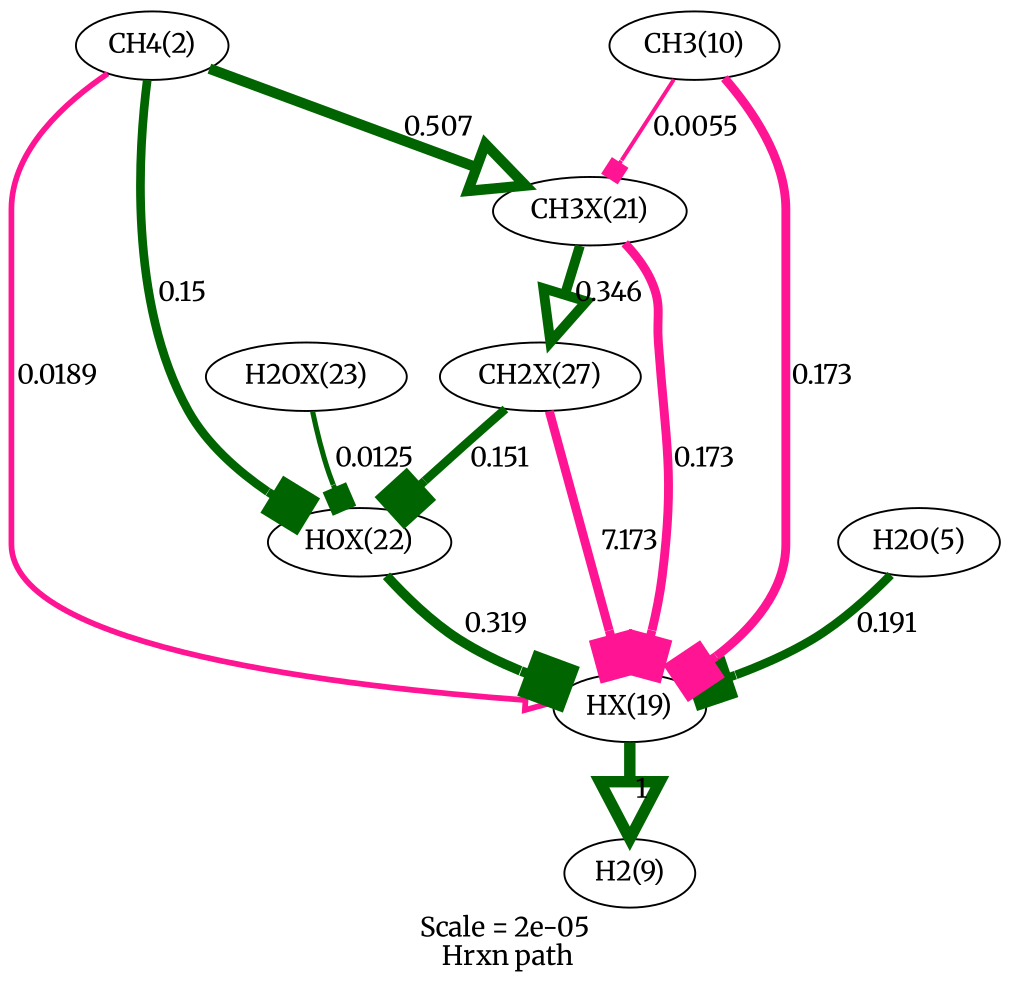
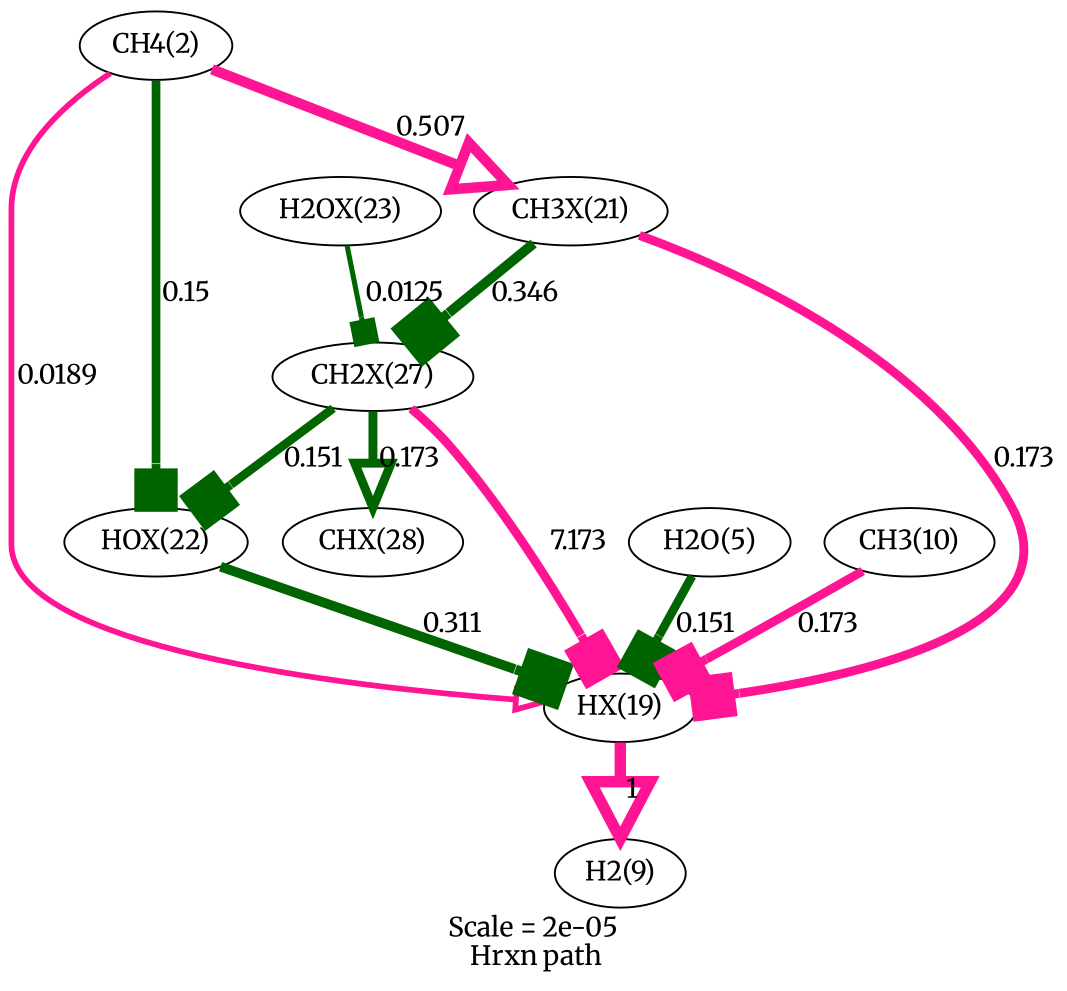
(343, 118) -> (336, 118)
(648, 120) -> none
(572, 270) -> (491, 278)
(322, 449) -> (354, 281)
none -> (373, 542)
(494, 625) -> (449, 625)
(884, 625) -> (702, 625)
(630, 762) -> (620, 762)
